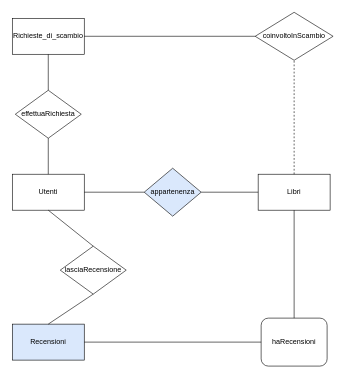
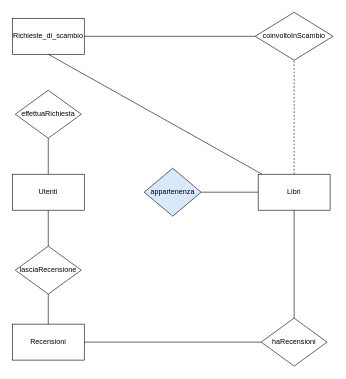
(48, 72) -> (155, 114)
(114, 192) -> none
(93, 270) -> (48, 270)
(48, 342) -> (48, 342)
(294, 342) -> (294, 342)
